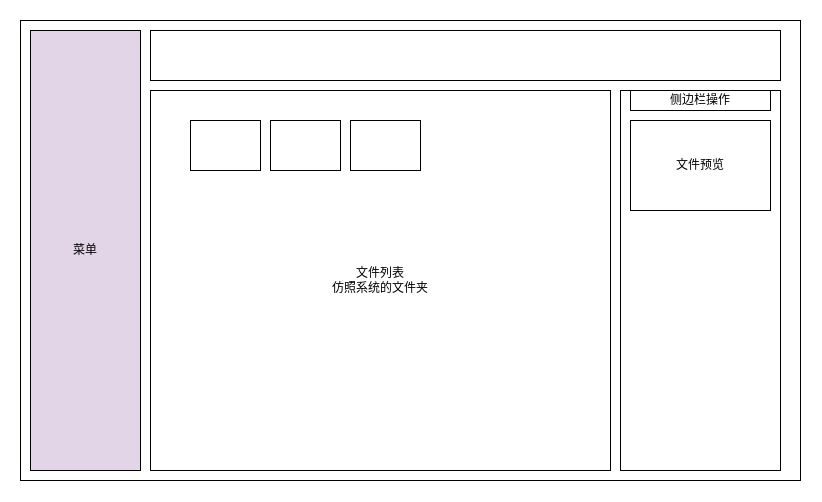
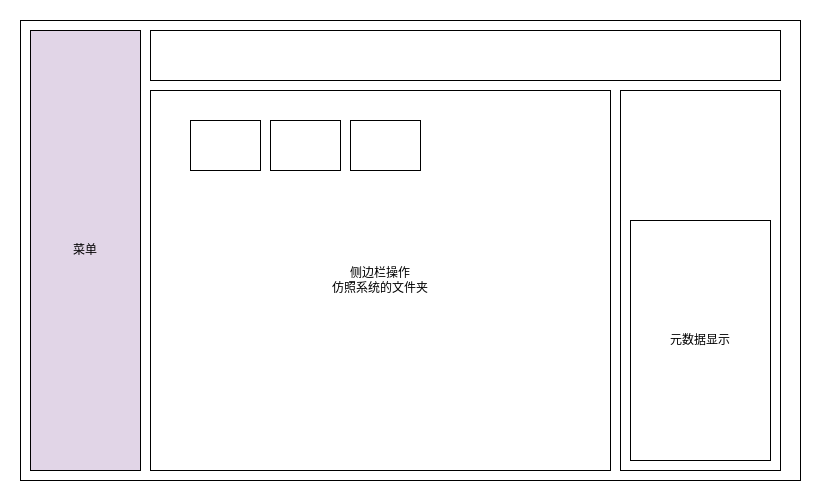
(701, 101) -> none
(701, 166) -> none
(381, 281) -> (381, 281)
none -> (701, 341)
